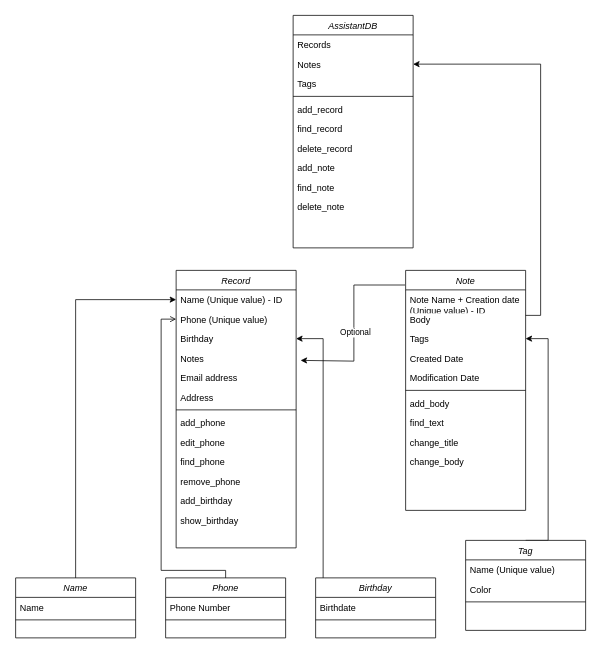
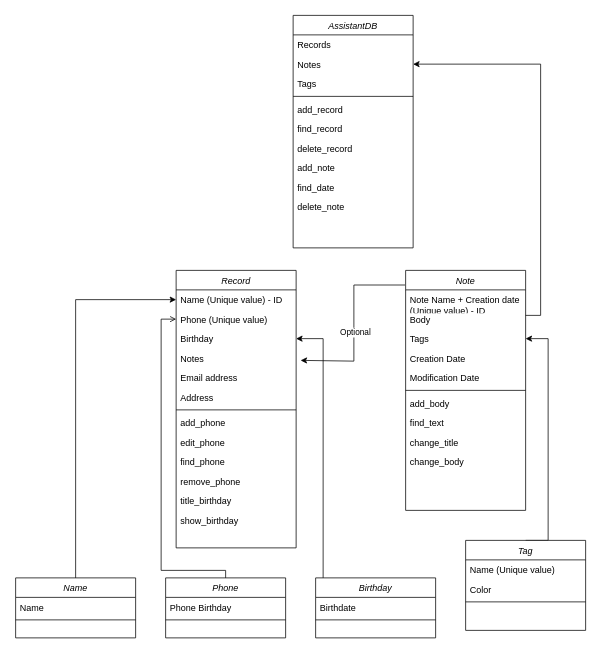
(319, 188) -> (319, 188)
(439, 359) -> (440, 359)
(209, 501) -> (212, 501)
(199, 608) -> (202, 608)
